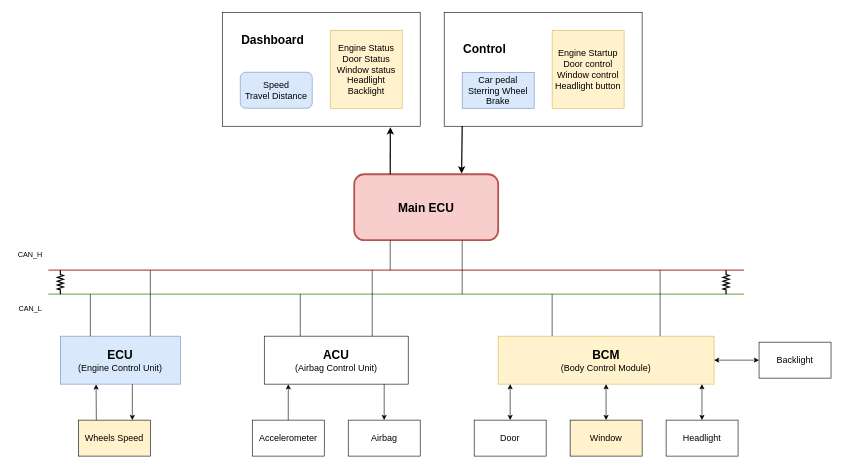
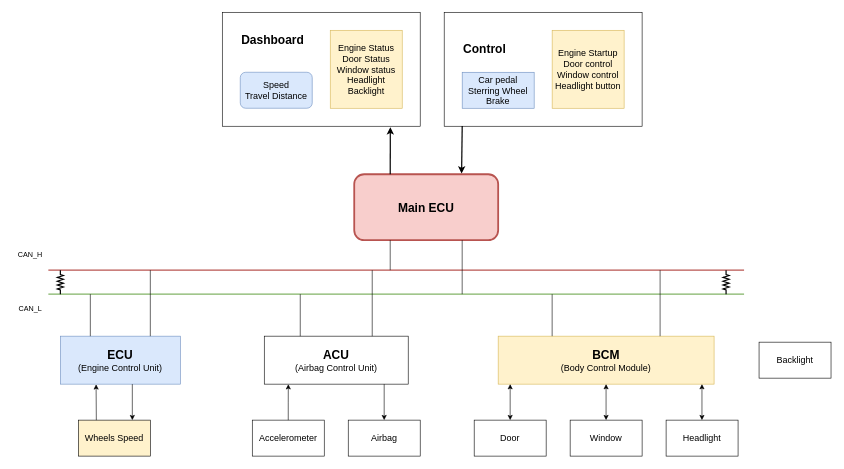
(754, 360) -> none
(606, 438) -> (606, 438)
